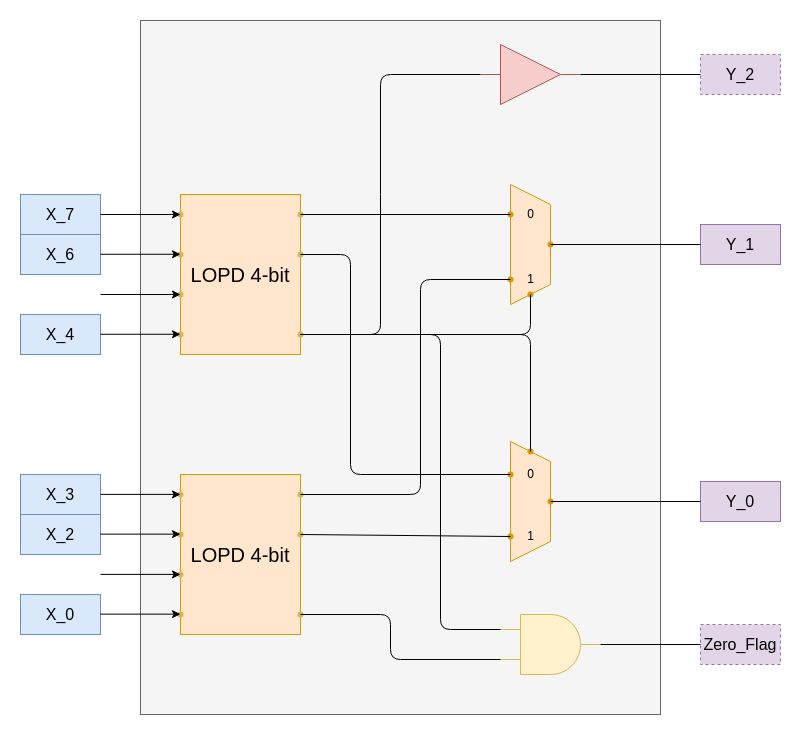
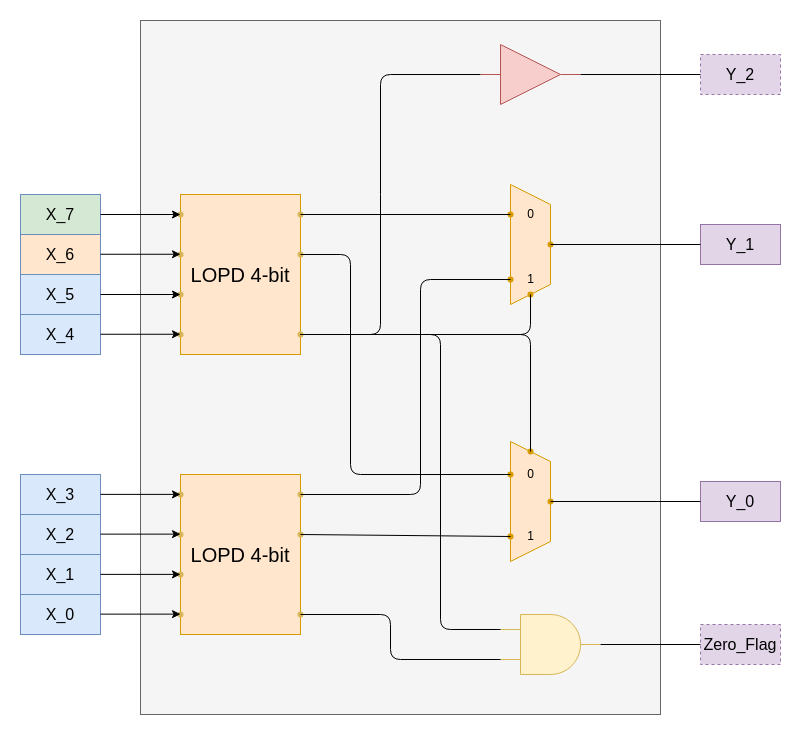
(61, 215) -> (61, 215)
(61, 255) -> (61, 255)
none -> (61, 295)
none -> (61, 575)
